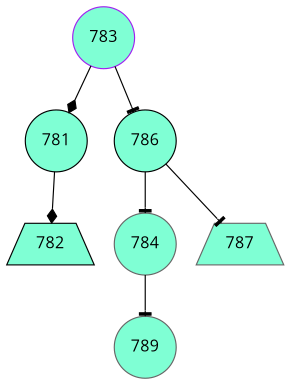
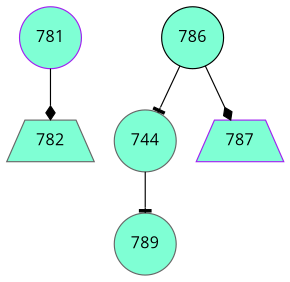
(104, 38) -> none
(56, 141) -> (50, 38)
(191, 191) -> (215, 87)
(50, 244) -> (50, 141)
(145, 244) -> (145, 141)
(240, 244) -> (240, 141)
